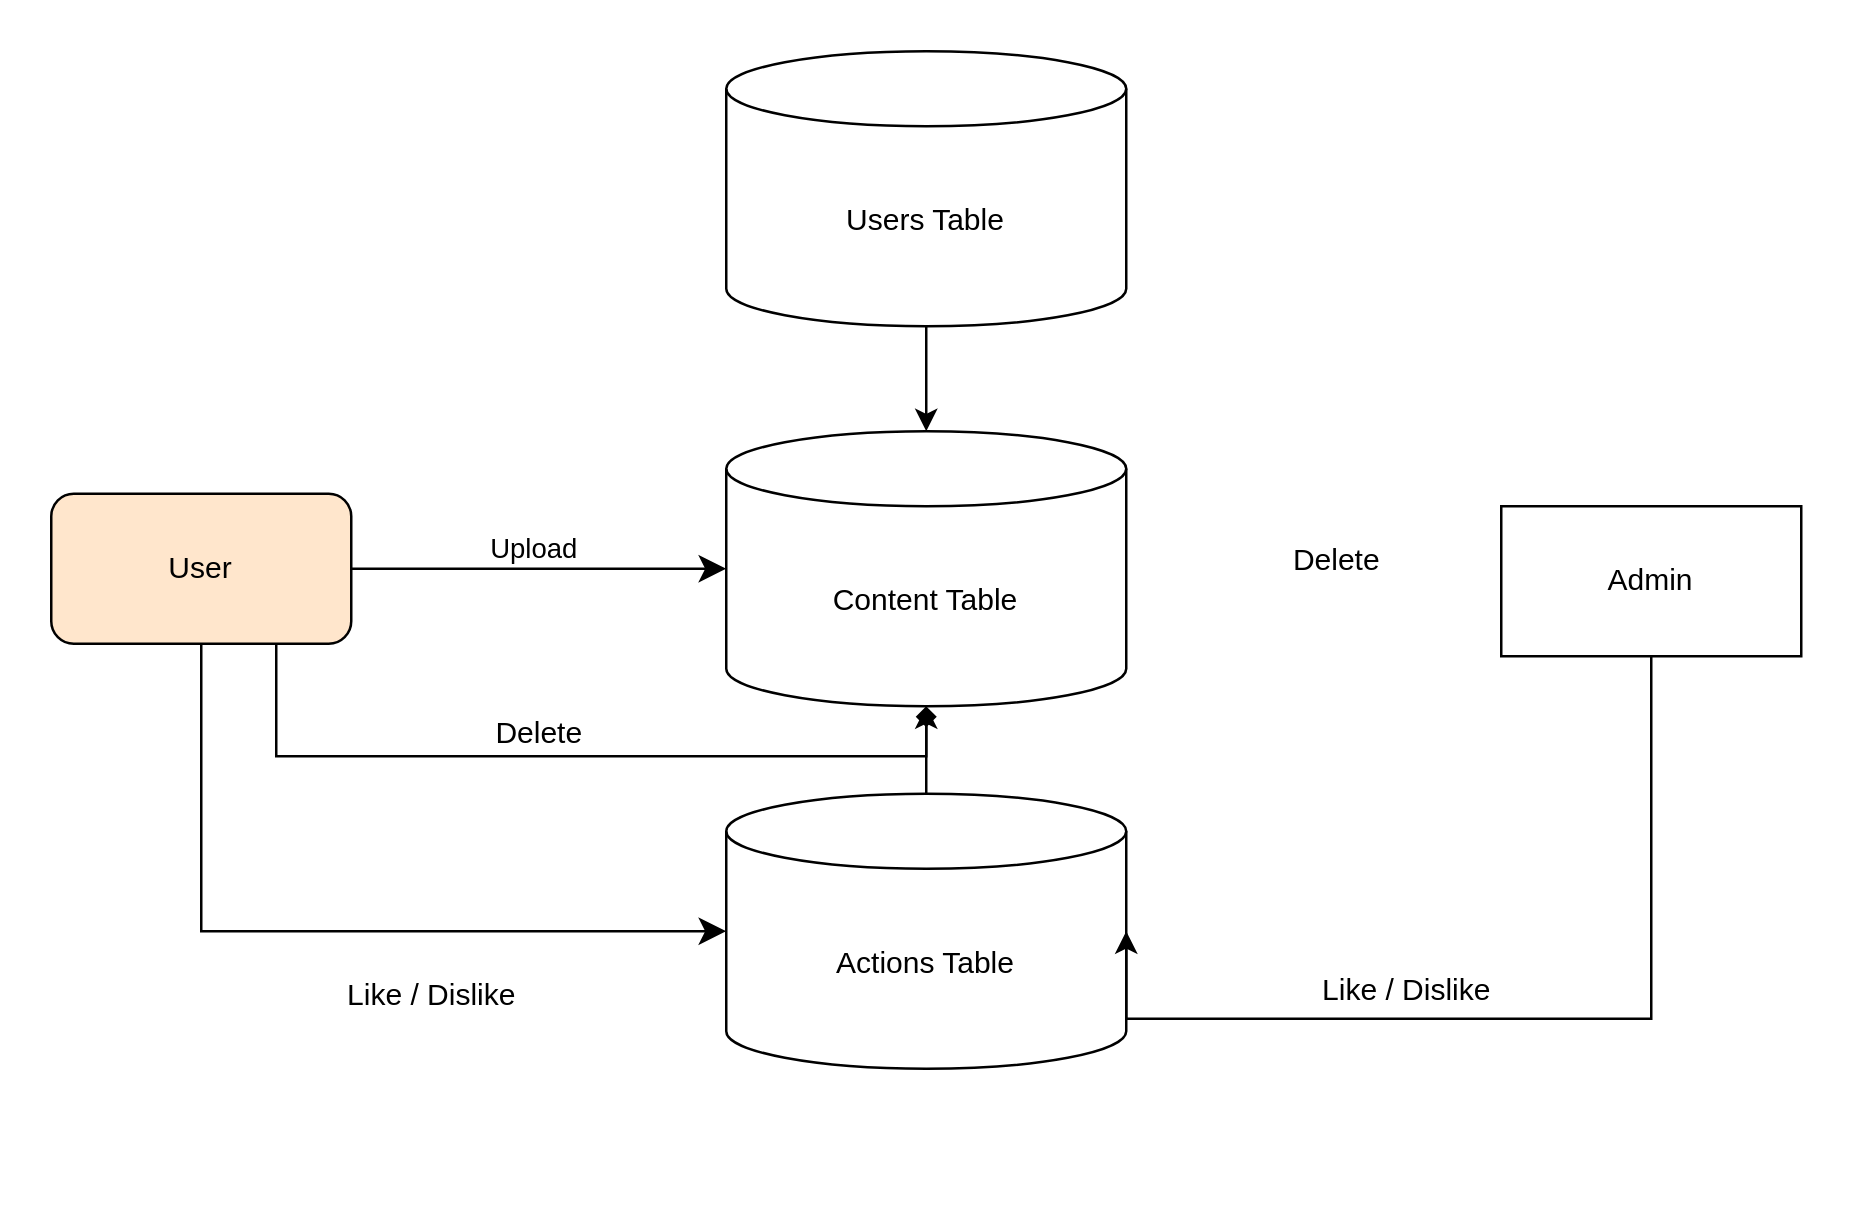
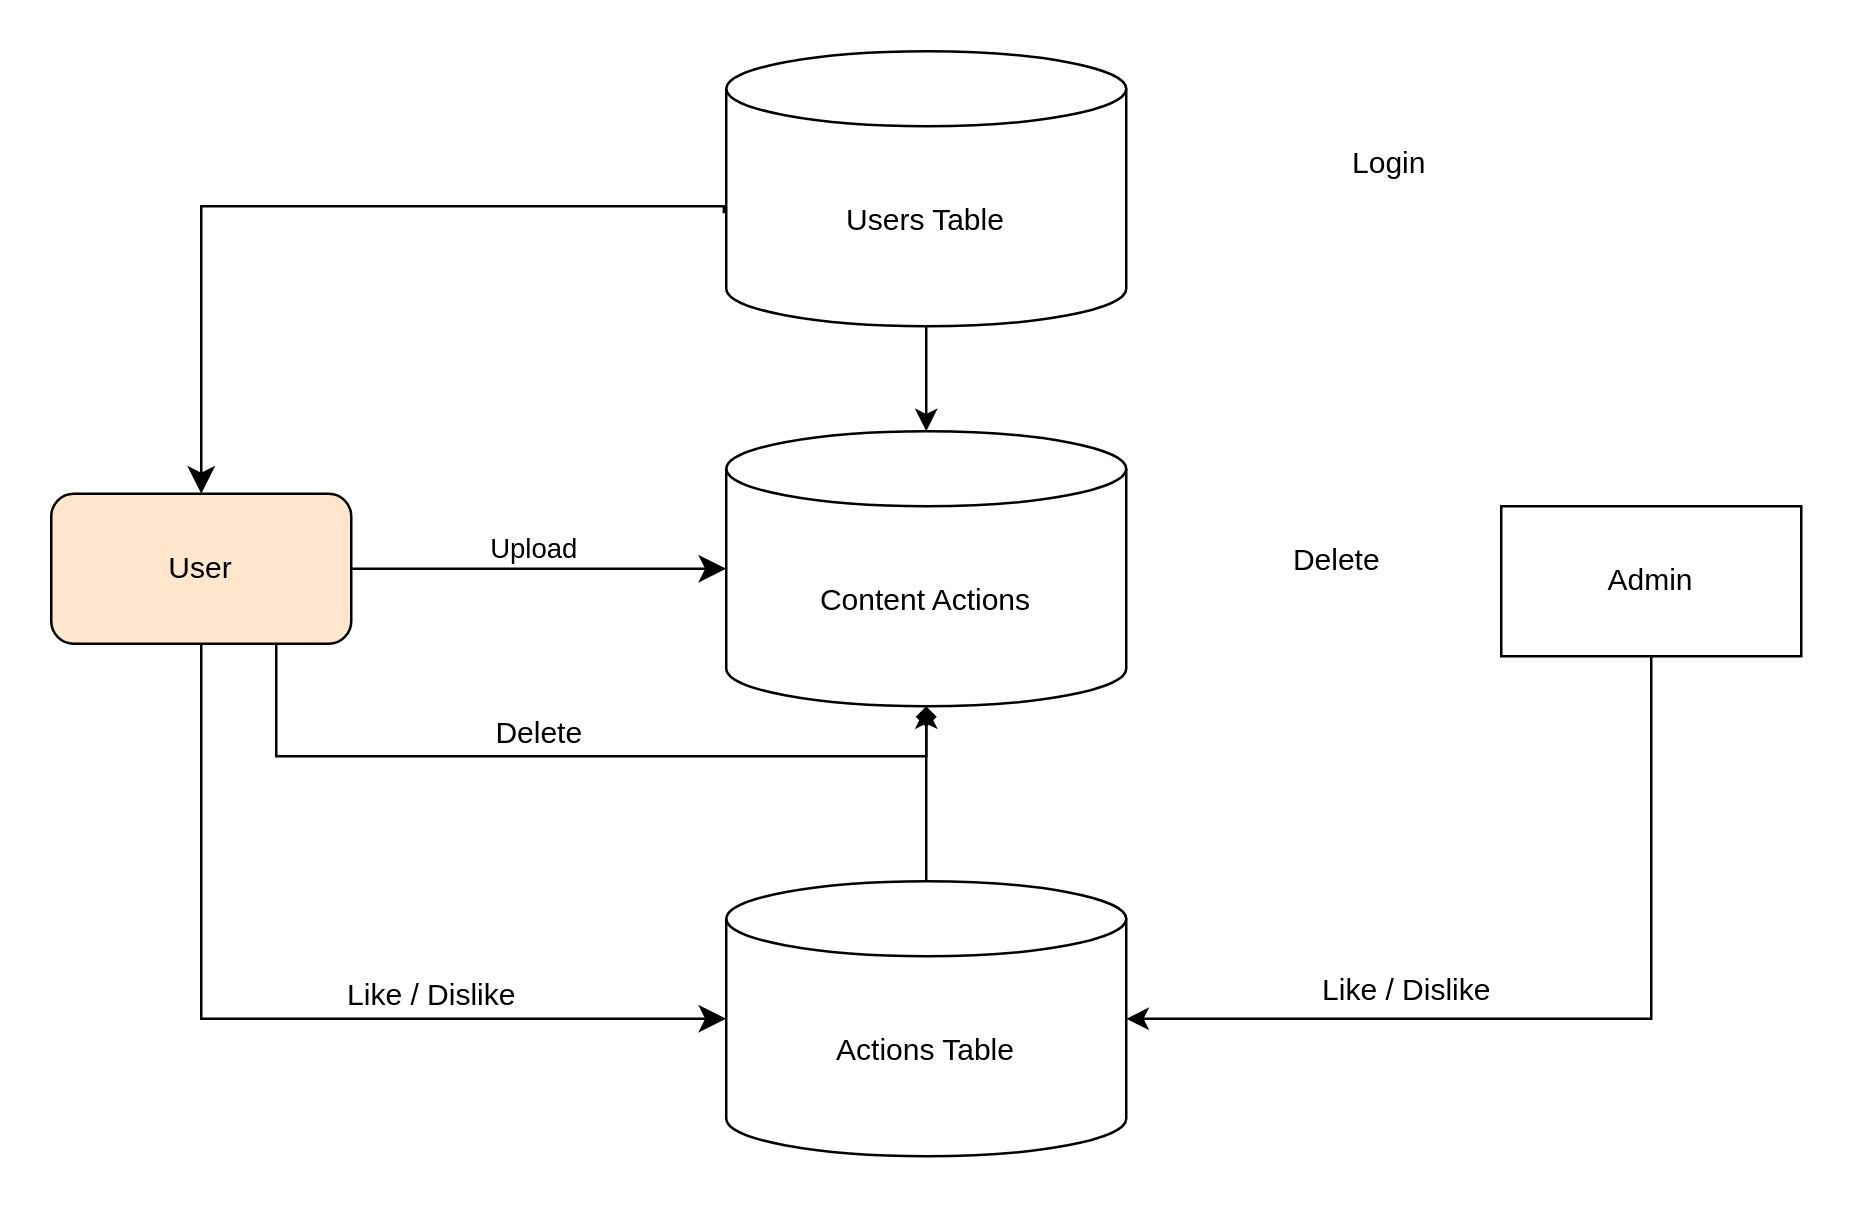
none -> (1389, 164)
none -> (332, 206)
(926, 601) -> (926, 601)
(926, 931) -> (926, 1019)
